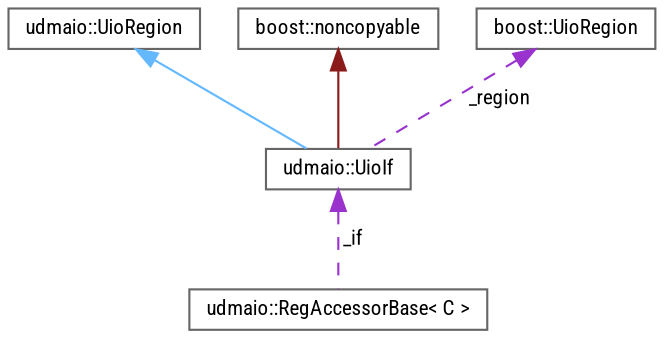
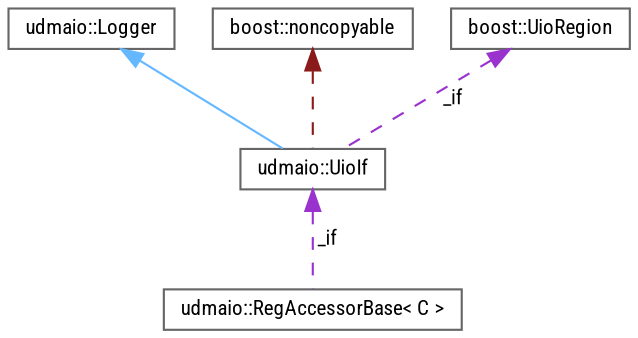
(104, 29) -> (91, 29)
(497, 99) -> (451, 99)
(338, 110) -> (313, 110)
